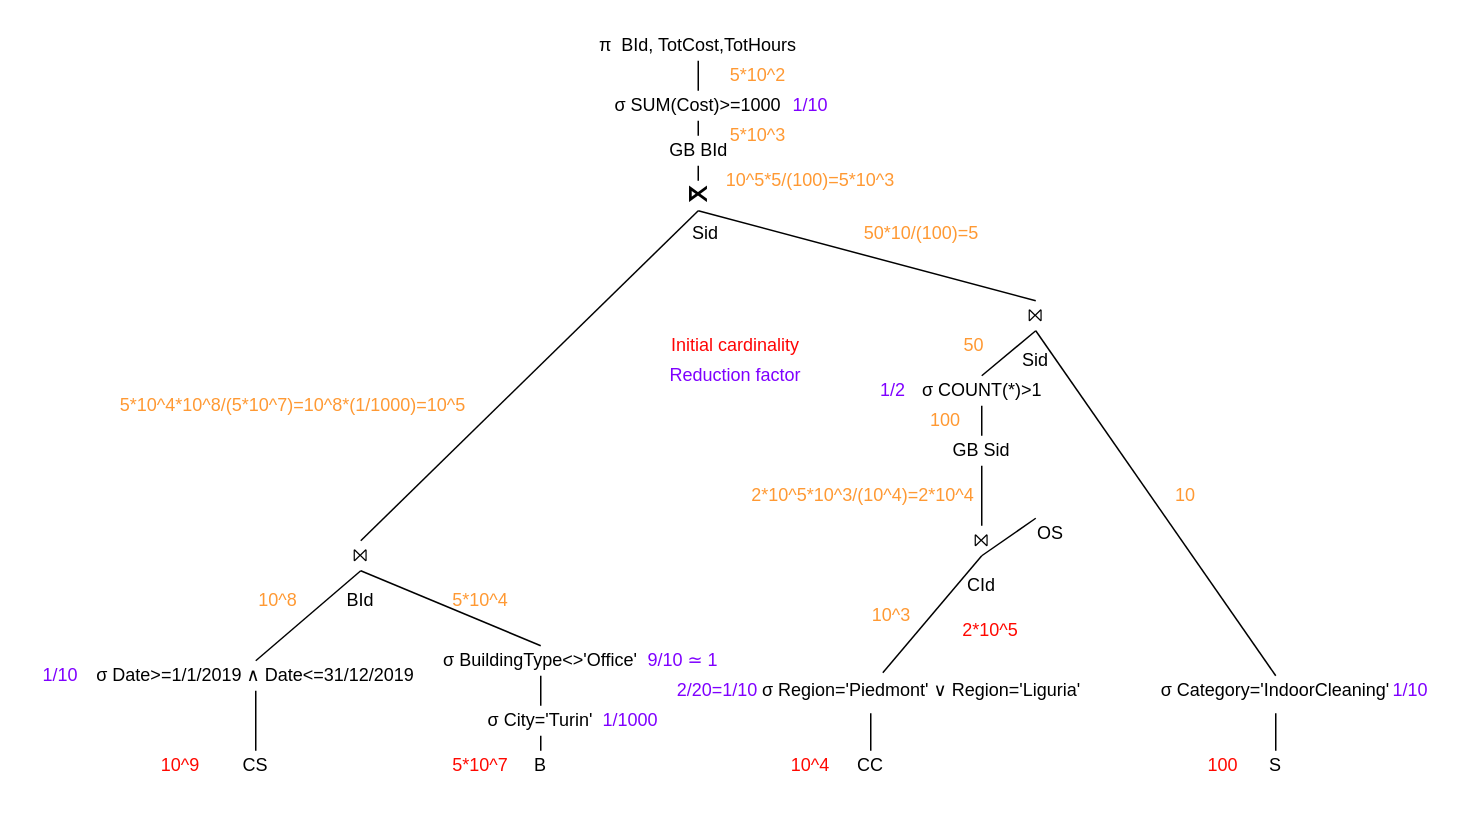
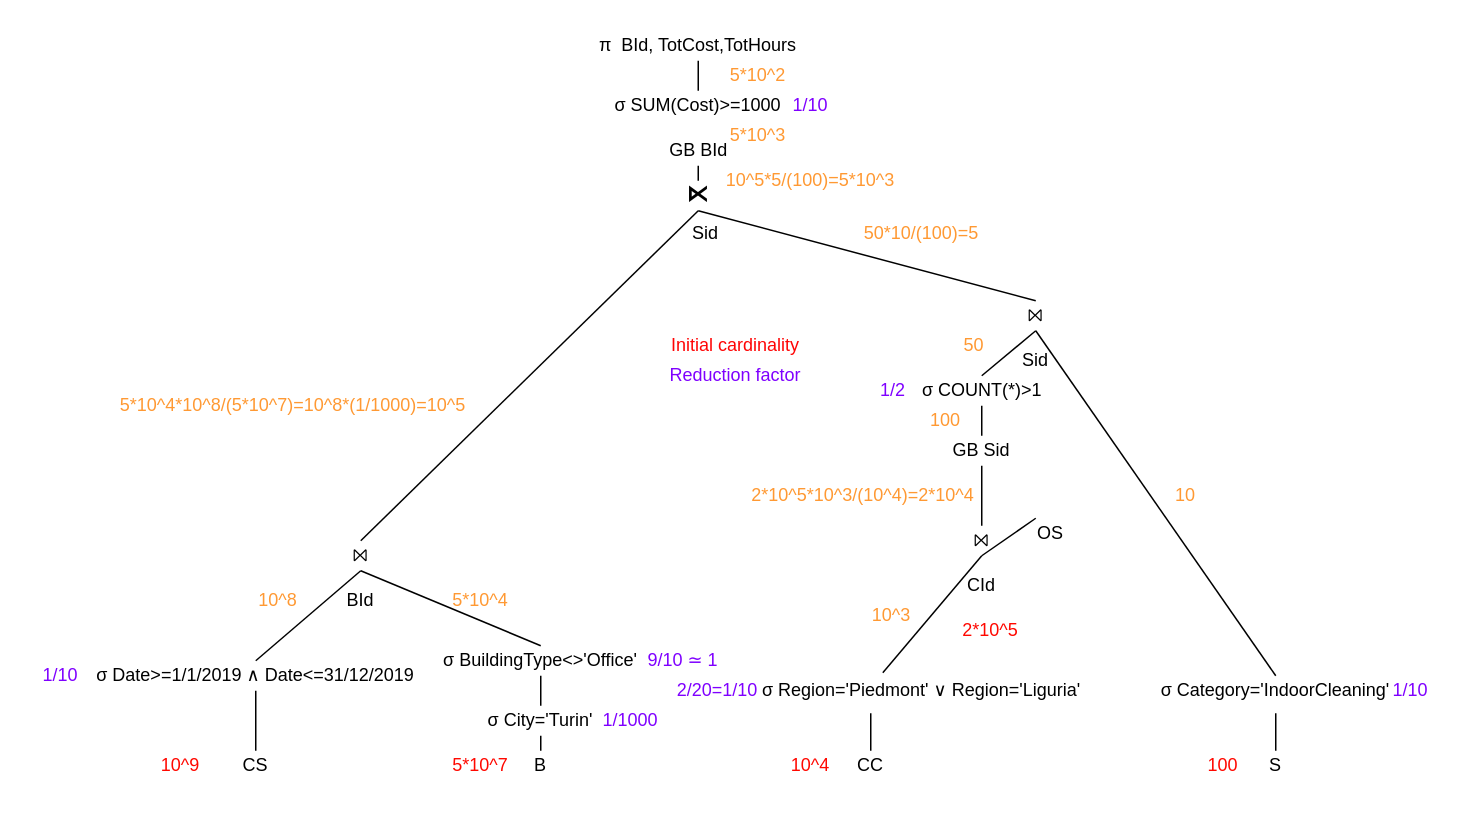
(698, 129) -> none
